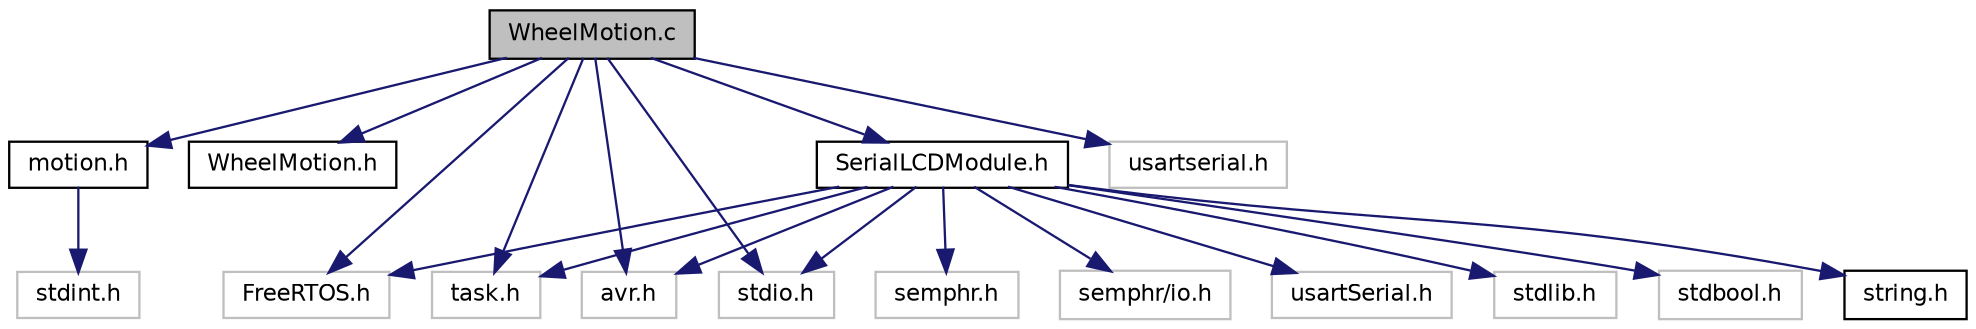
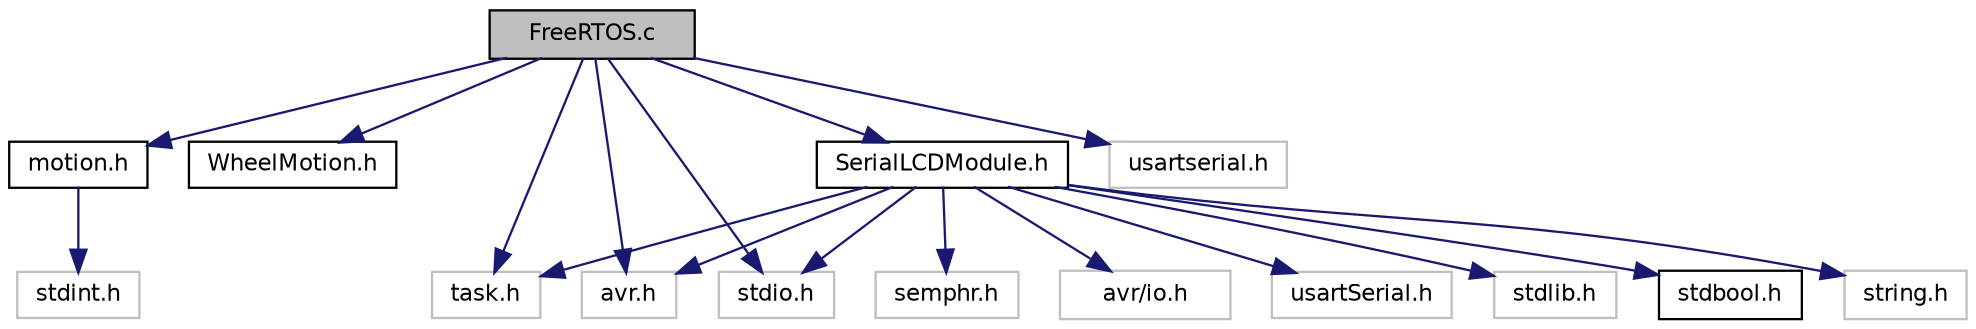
(592, 35) -> (592, 35)
(306, 295) -> none
(1145, 295) -> (1145, 295)
(1730, 295) -> (1730, 295)
(1906, 295) -> (1906, 295)
